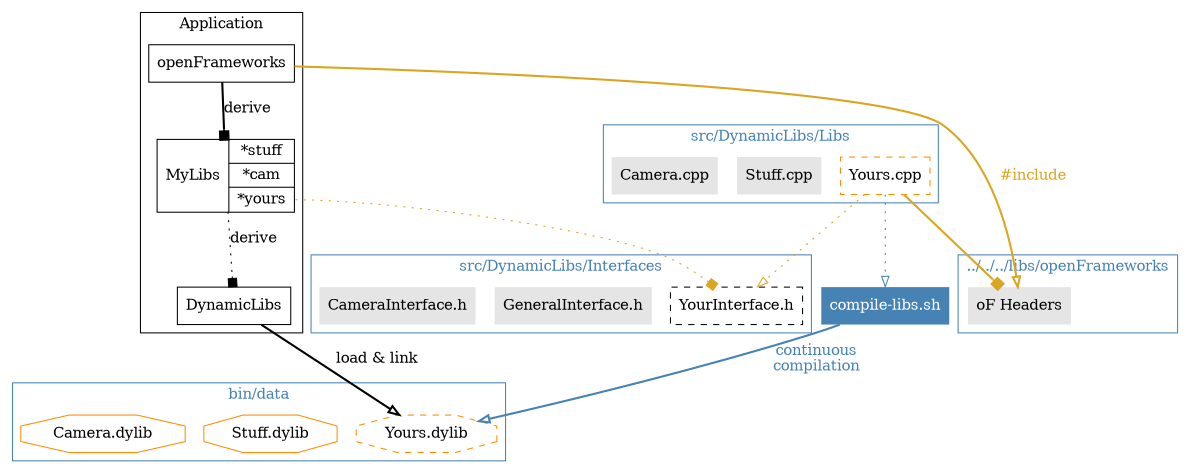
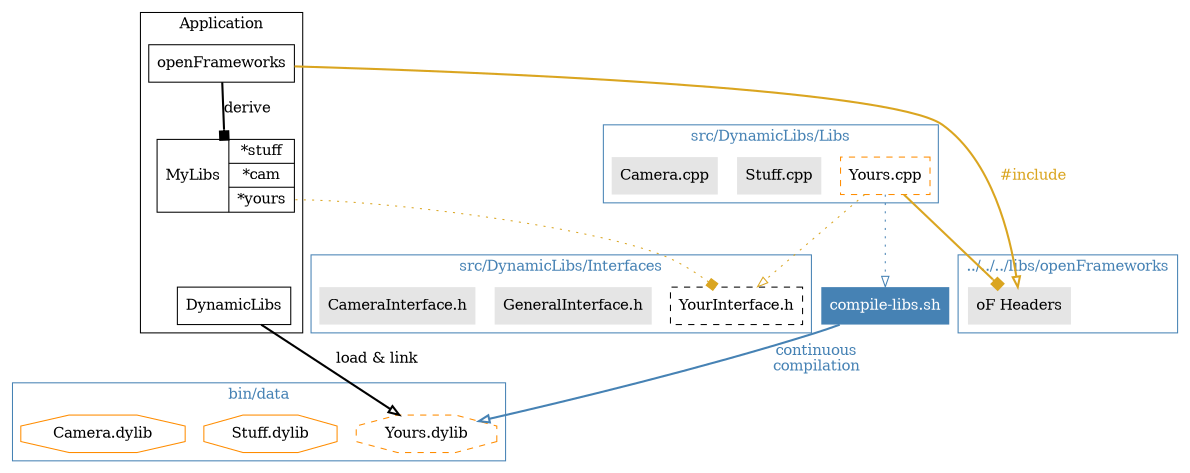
(230, 244) -> none
